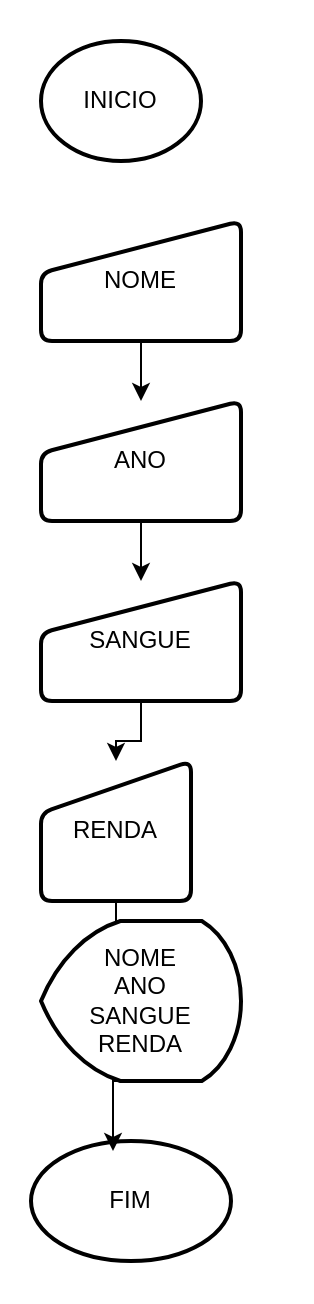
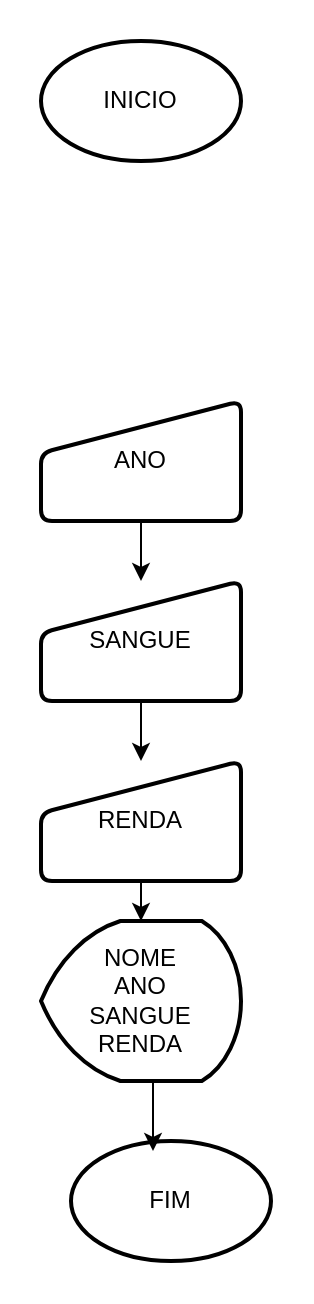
(121, 101) -> (141, 101)
(141, 281) -> none
(141, 378) -> none
(116, 831) -> (141, 821)
(131, 1201) -> (171, 1201)
